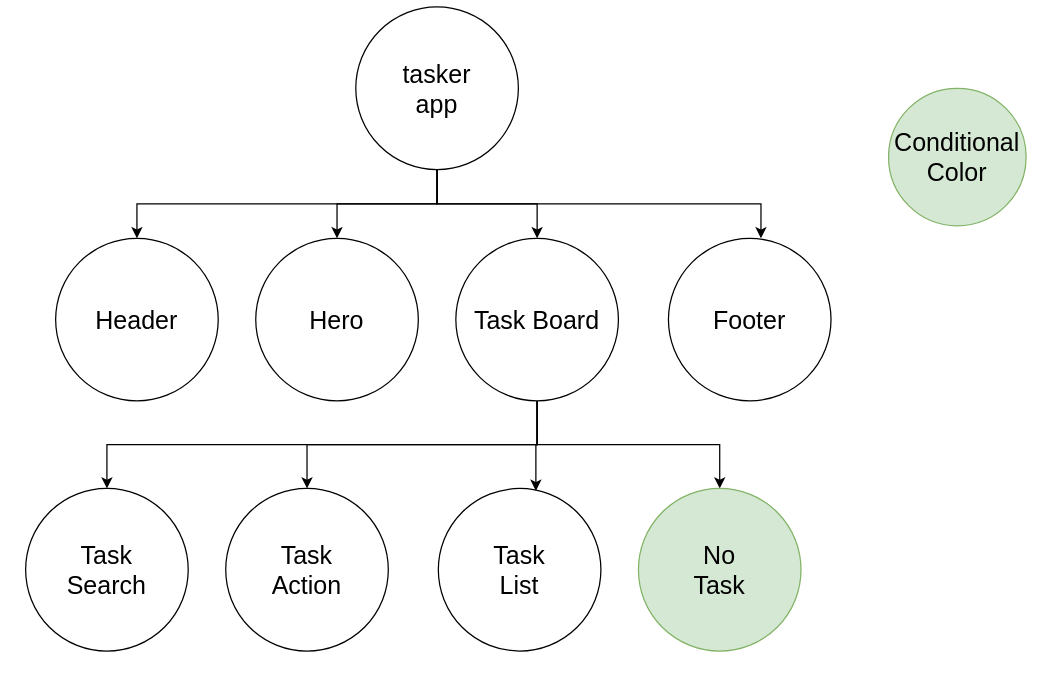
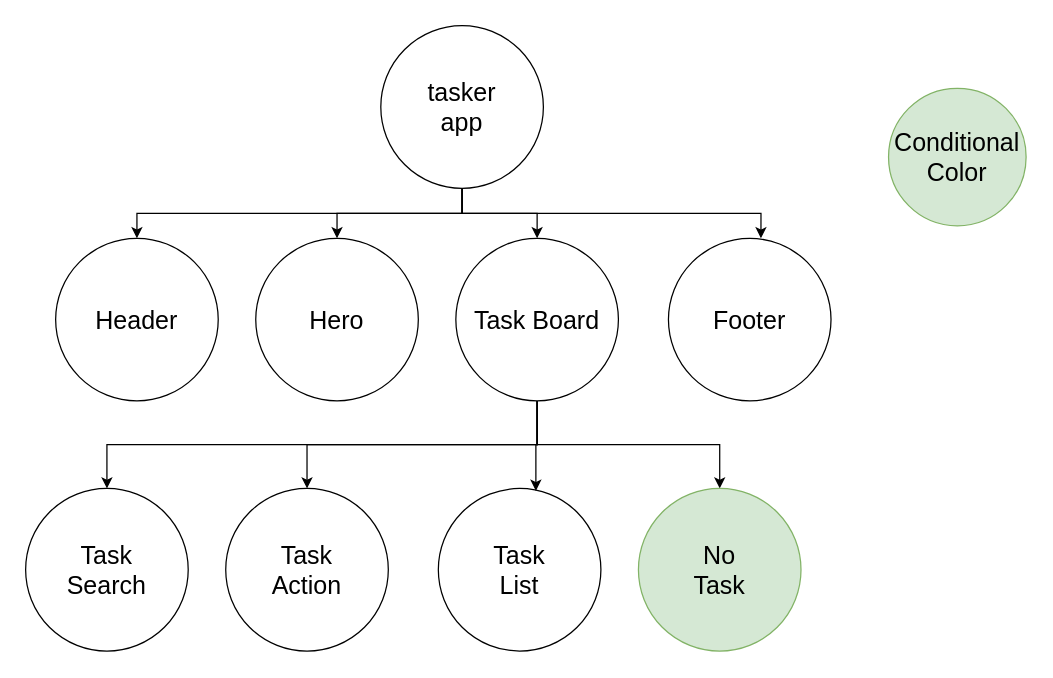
(437, 88) -> (462, 107)
